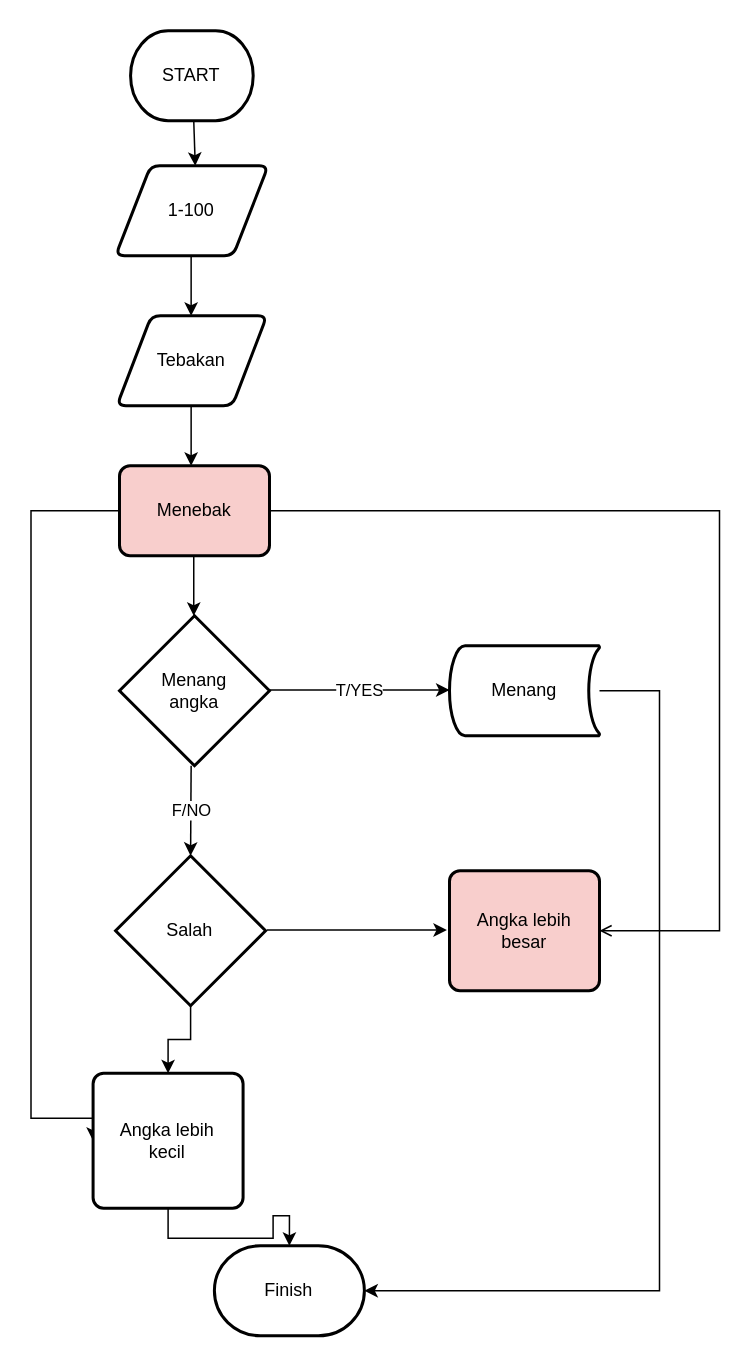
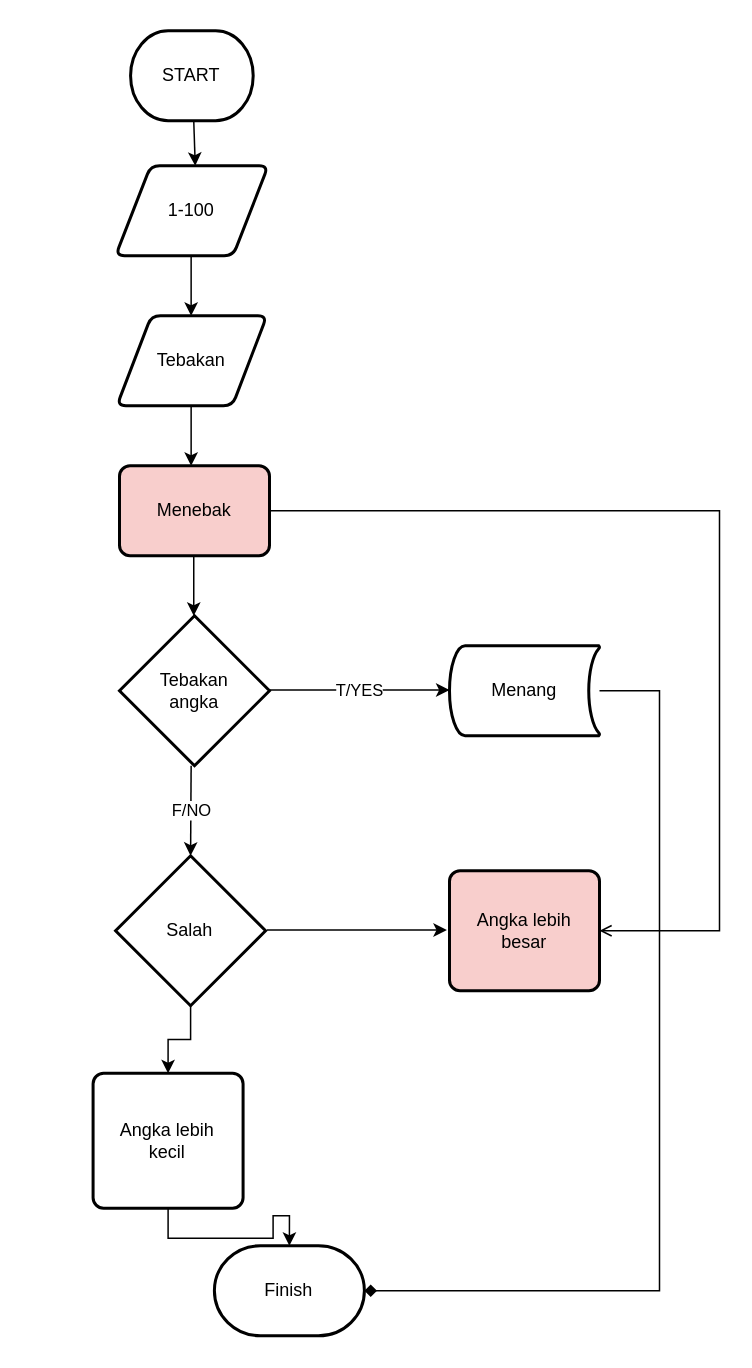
(194, 691) -> (194, 691)
(31, 807) -> none
(376, 1291) -> (377, 1291)
